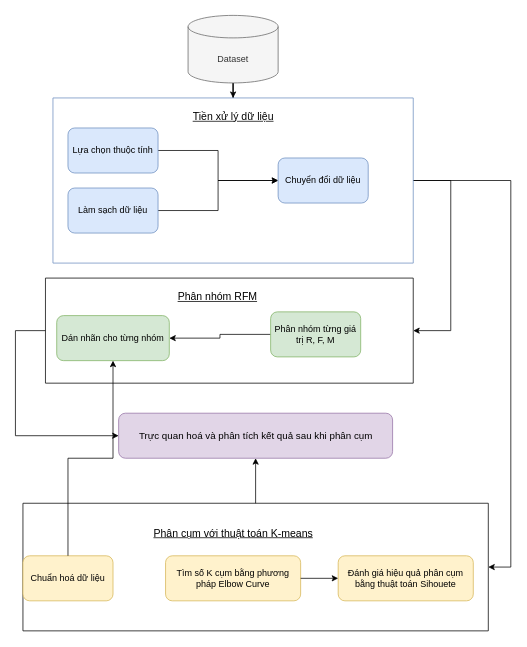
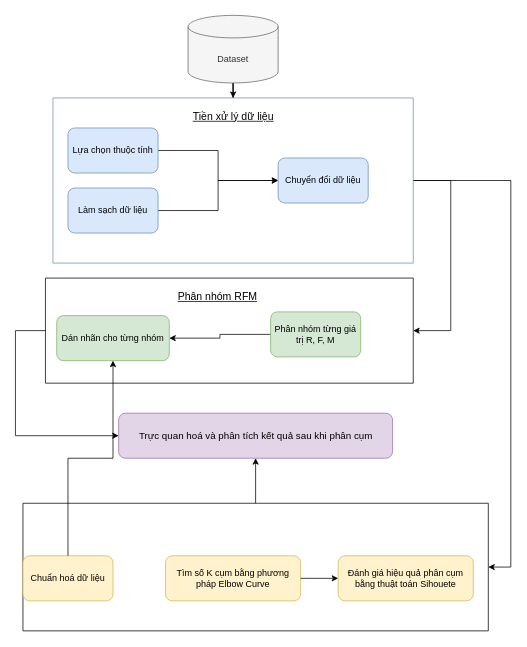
(233, 533) -> none
